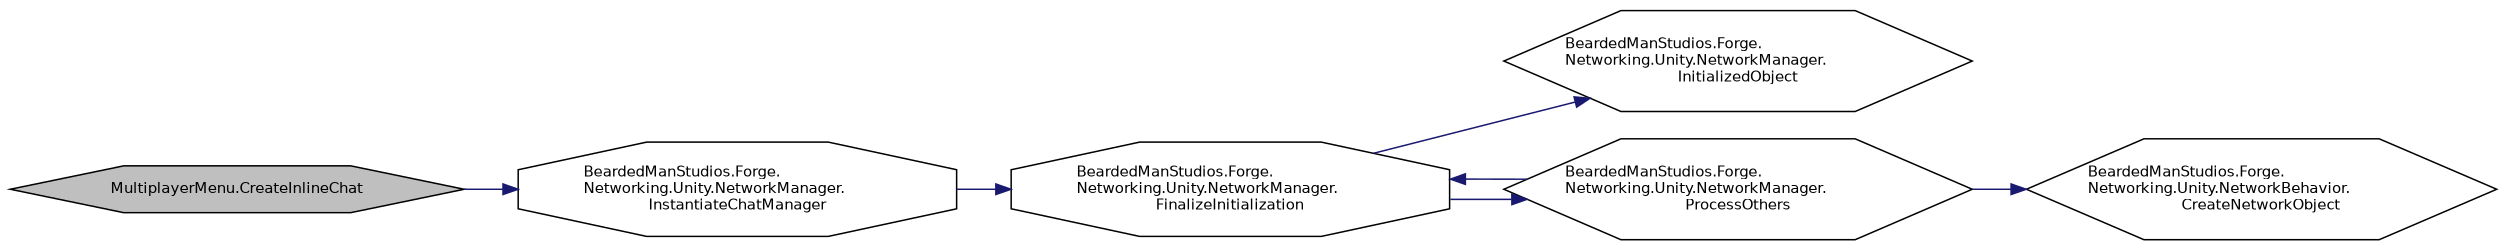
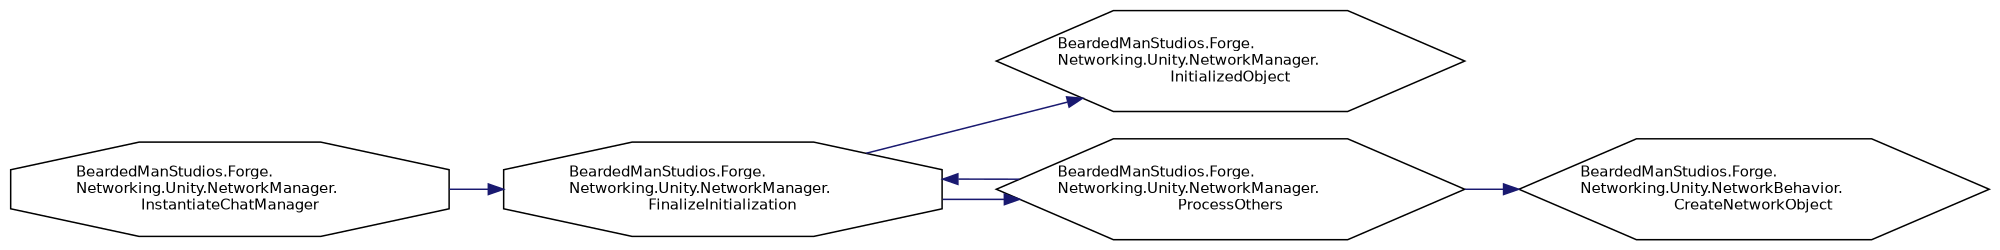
(237, 189) -> none
